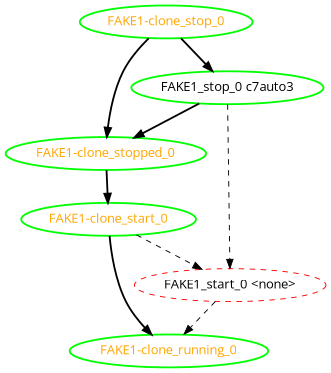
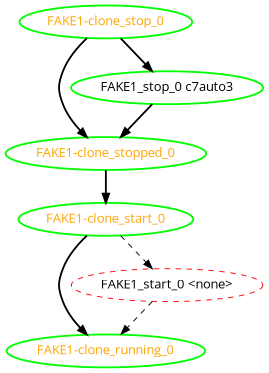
(229, 182) -> none
